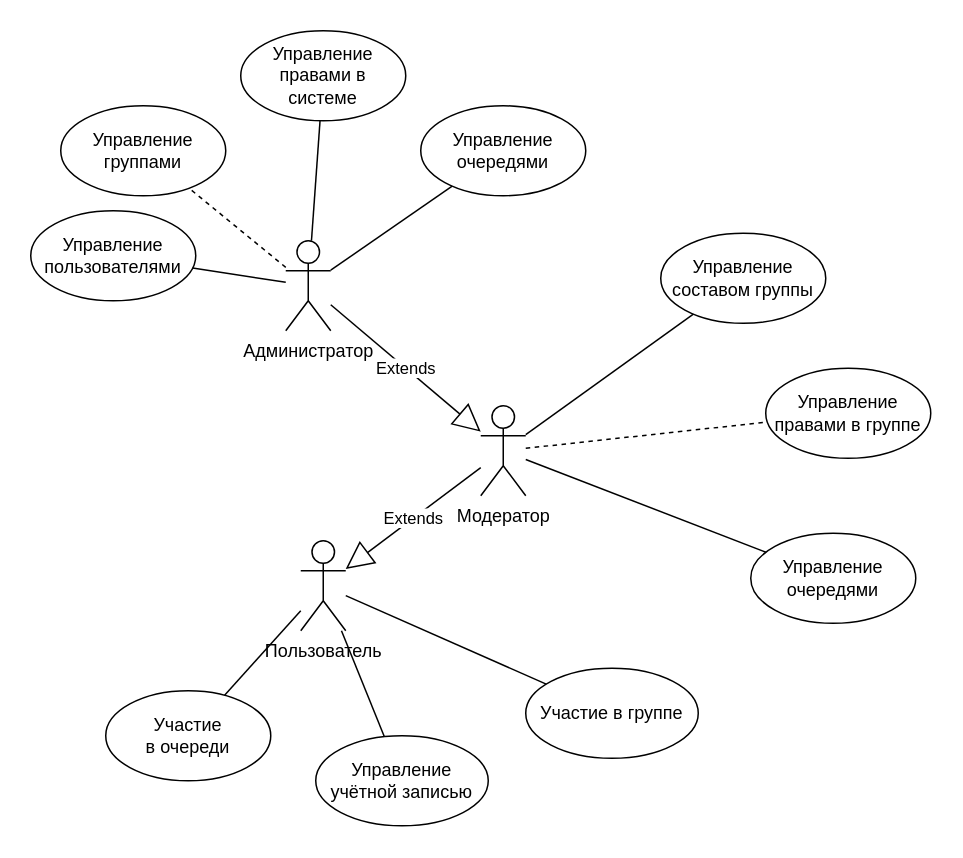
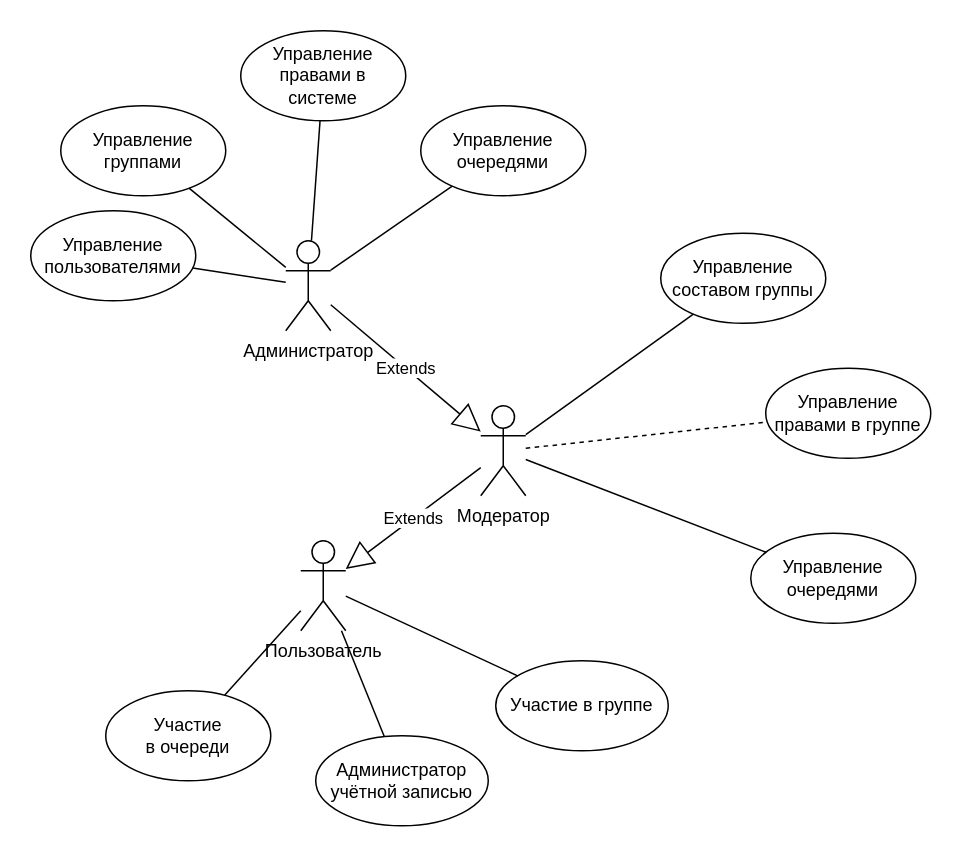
(237, 227) -> (237, 227)
(612, 713) -> (582, 706)
(402, 781) -> (402, 781)
